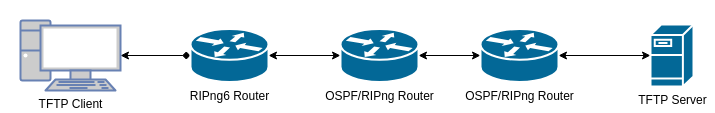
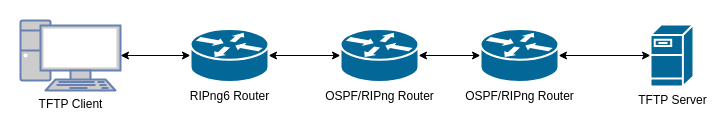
(181, 56) -> (182, 56)
